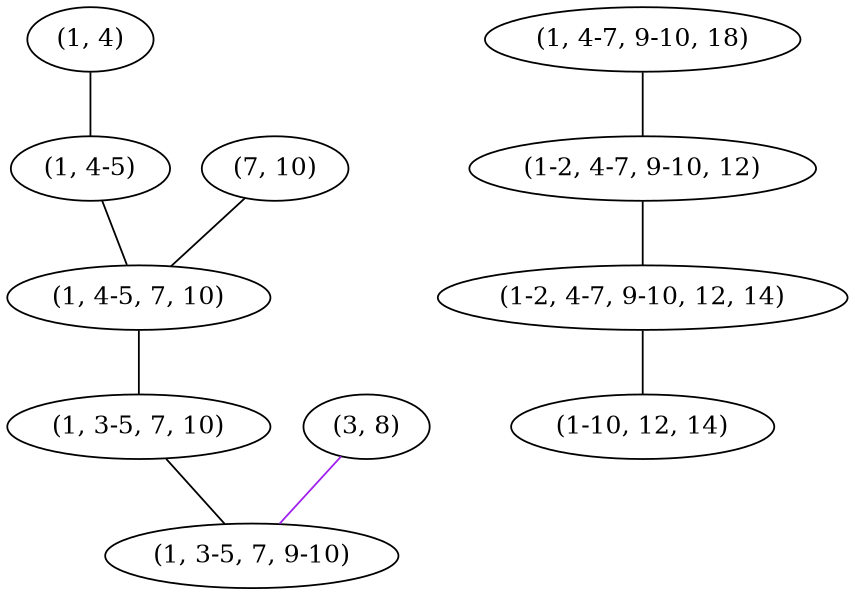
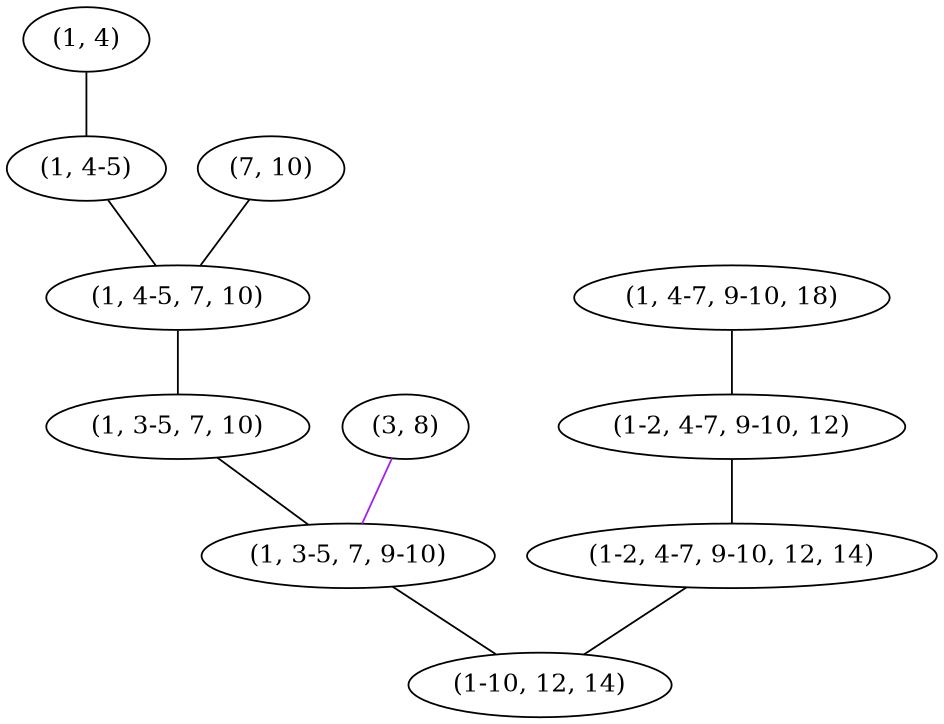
none -> (444, 620)
